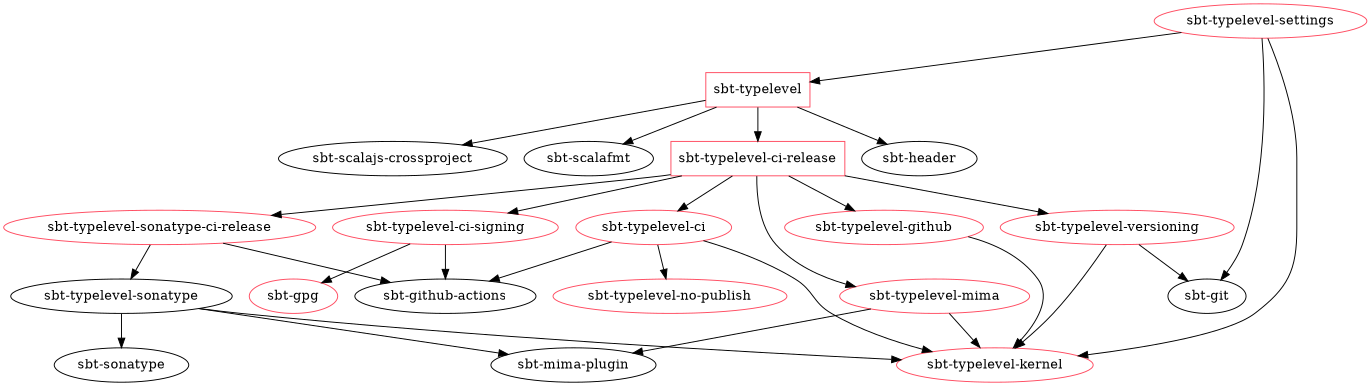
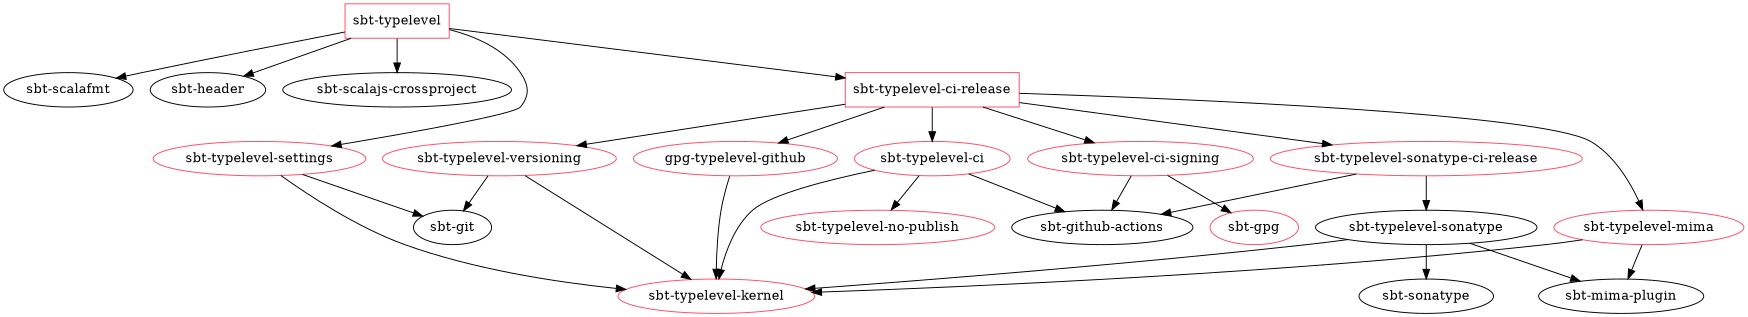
(1001, 57) -> (492, 116)
(884, 227) -> (735, 159)
